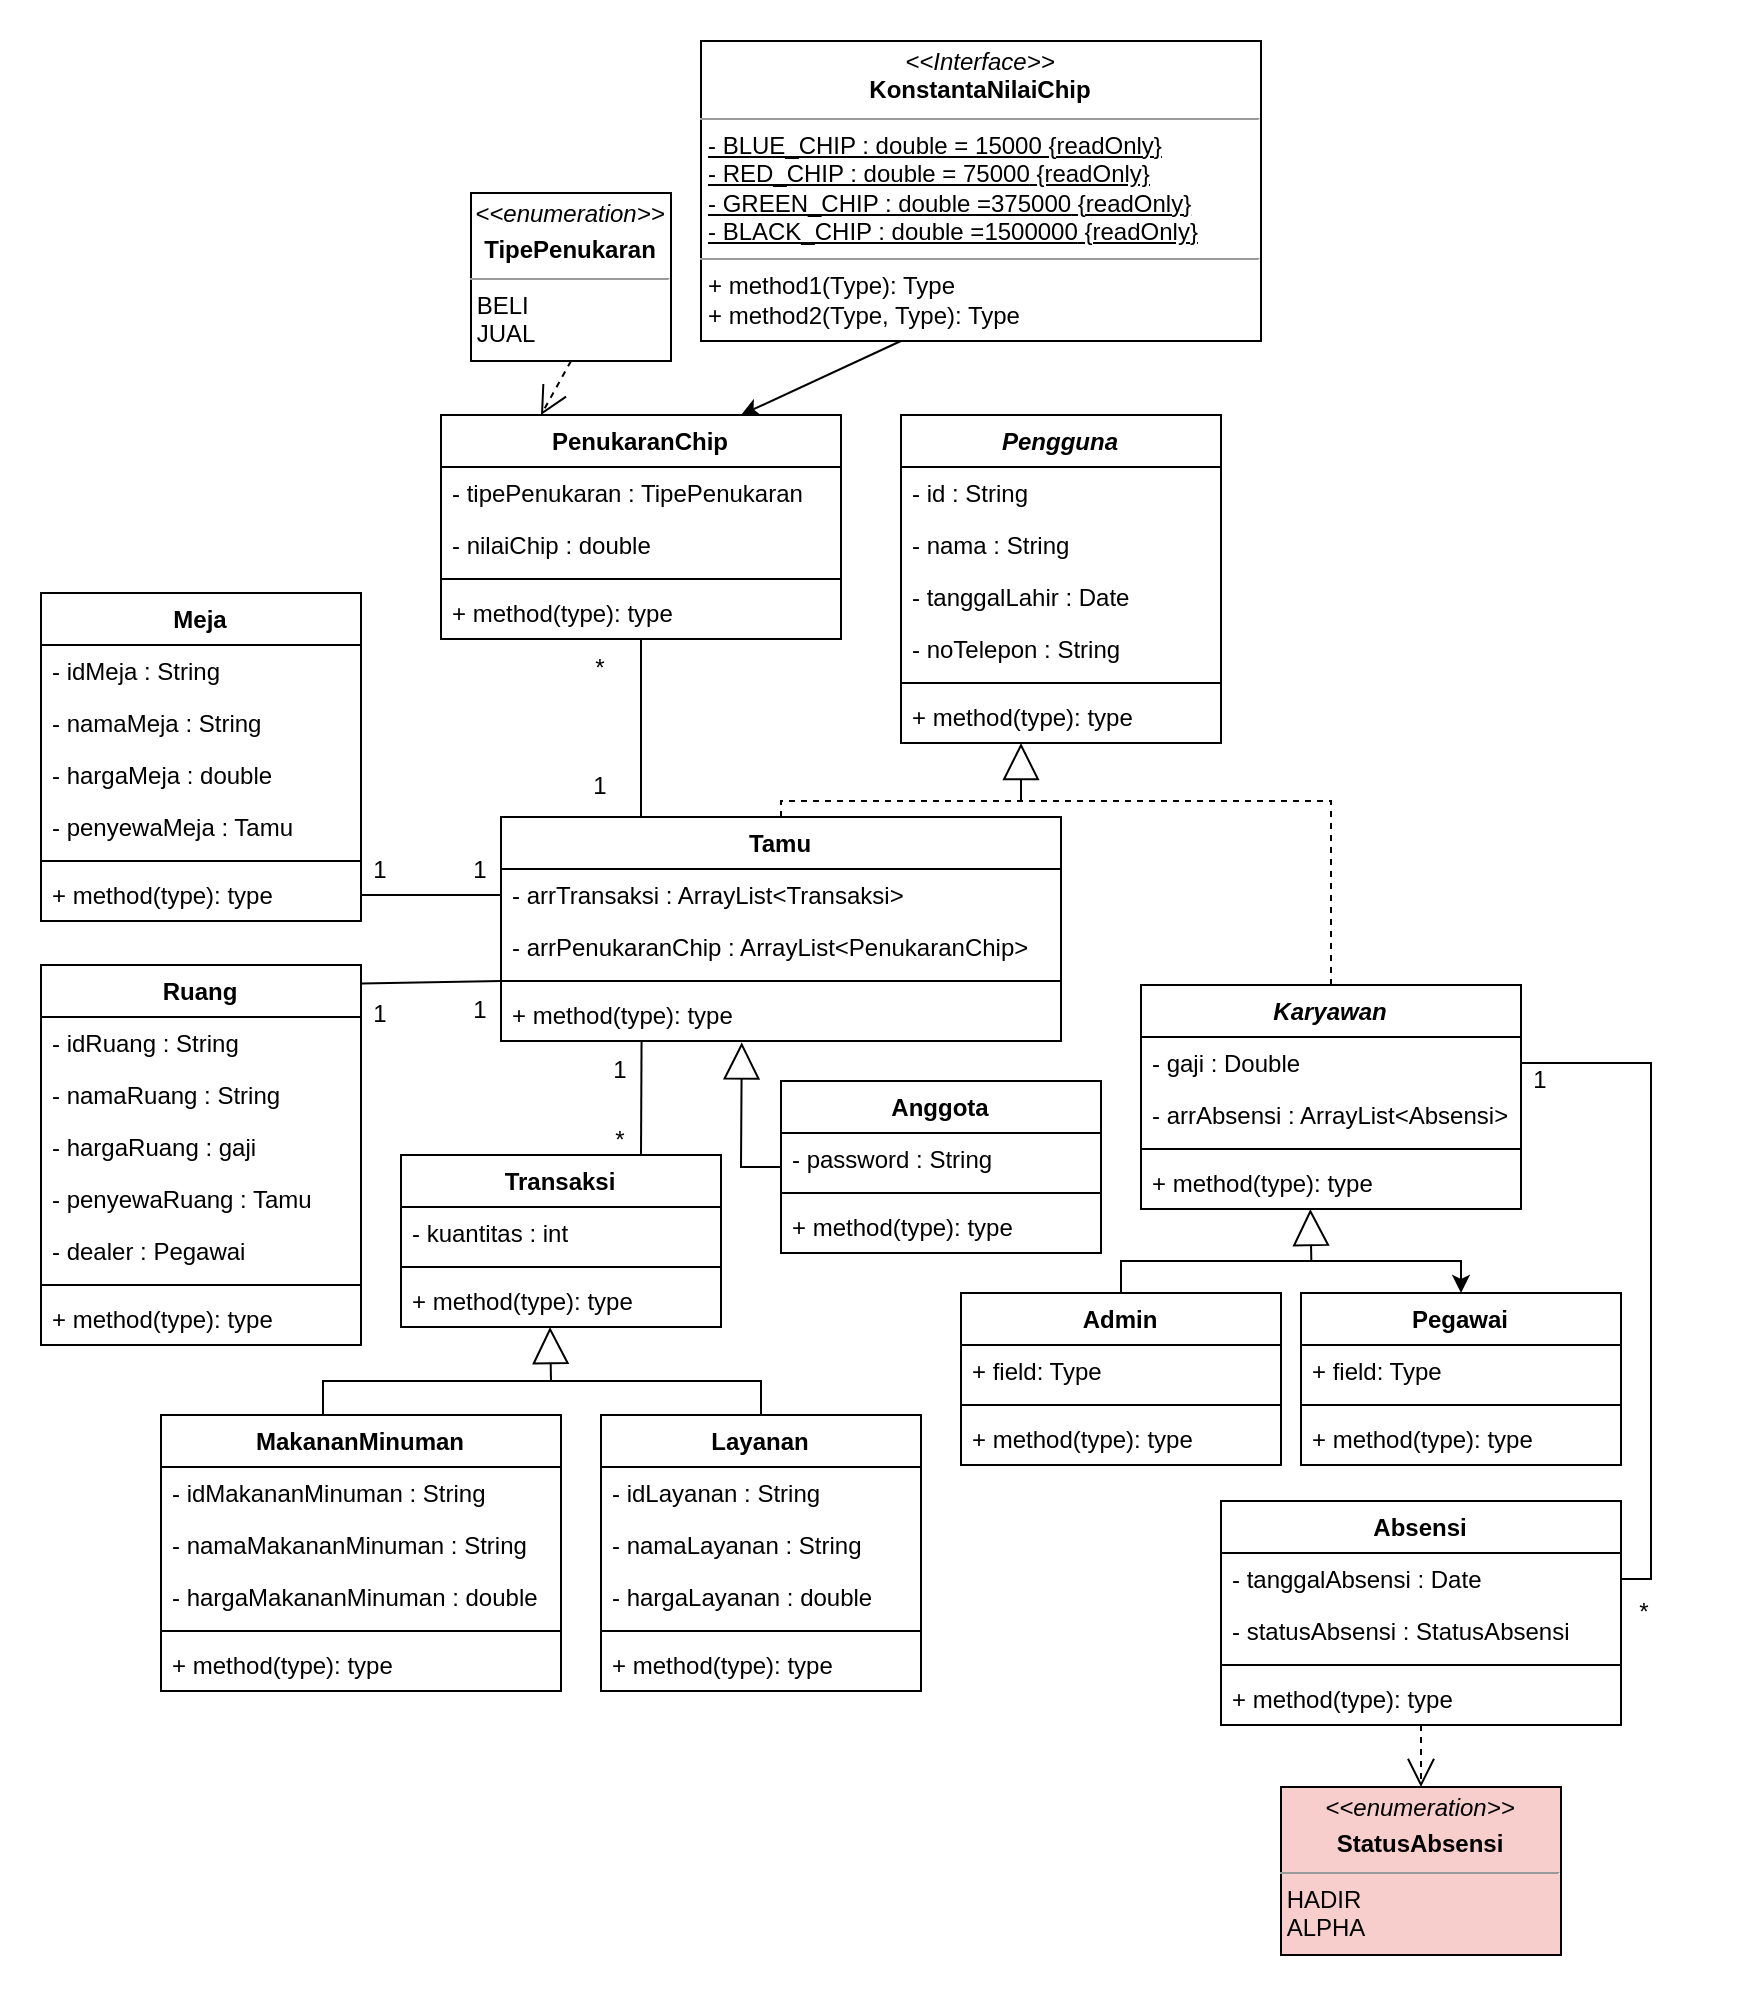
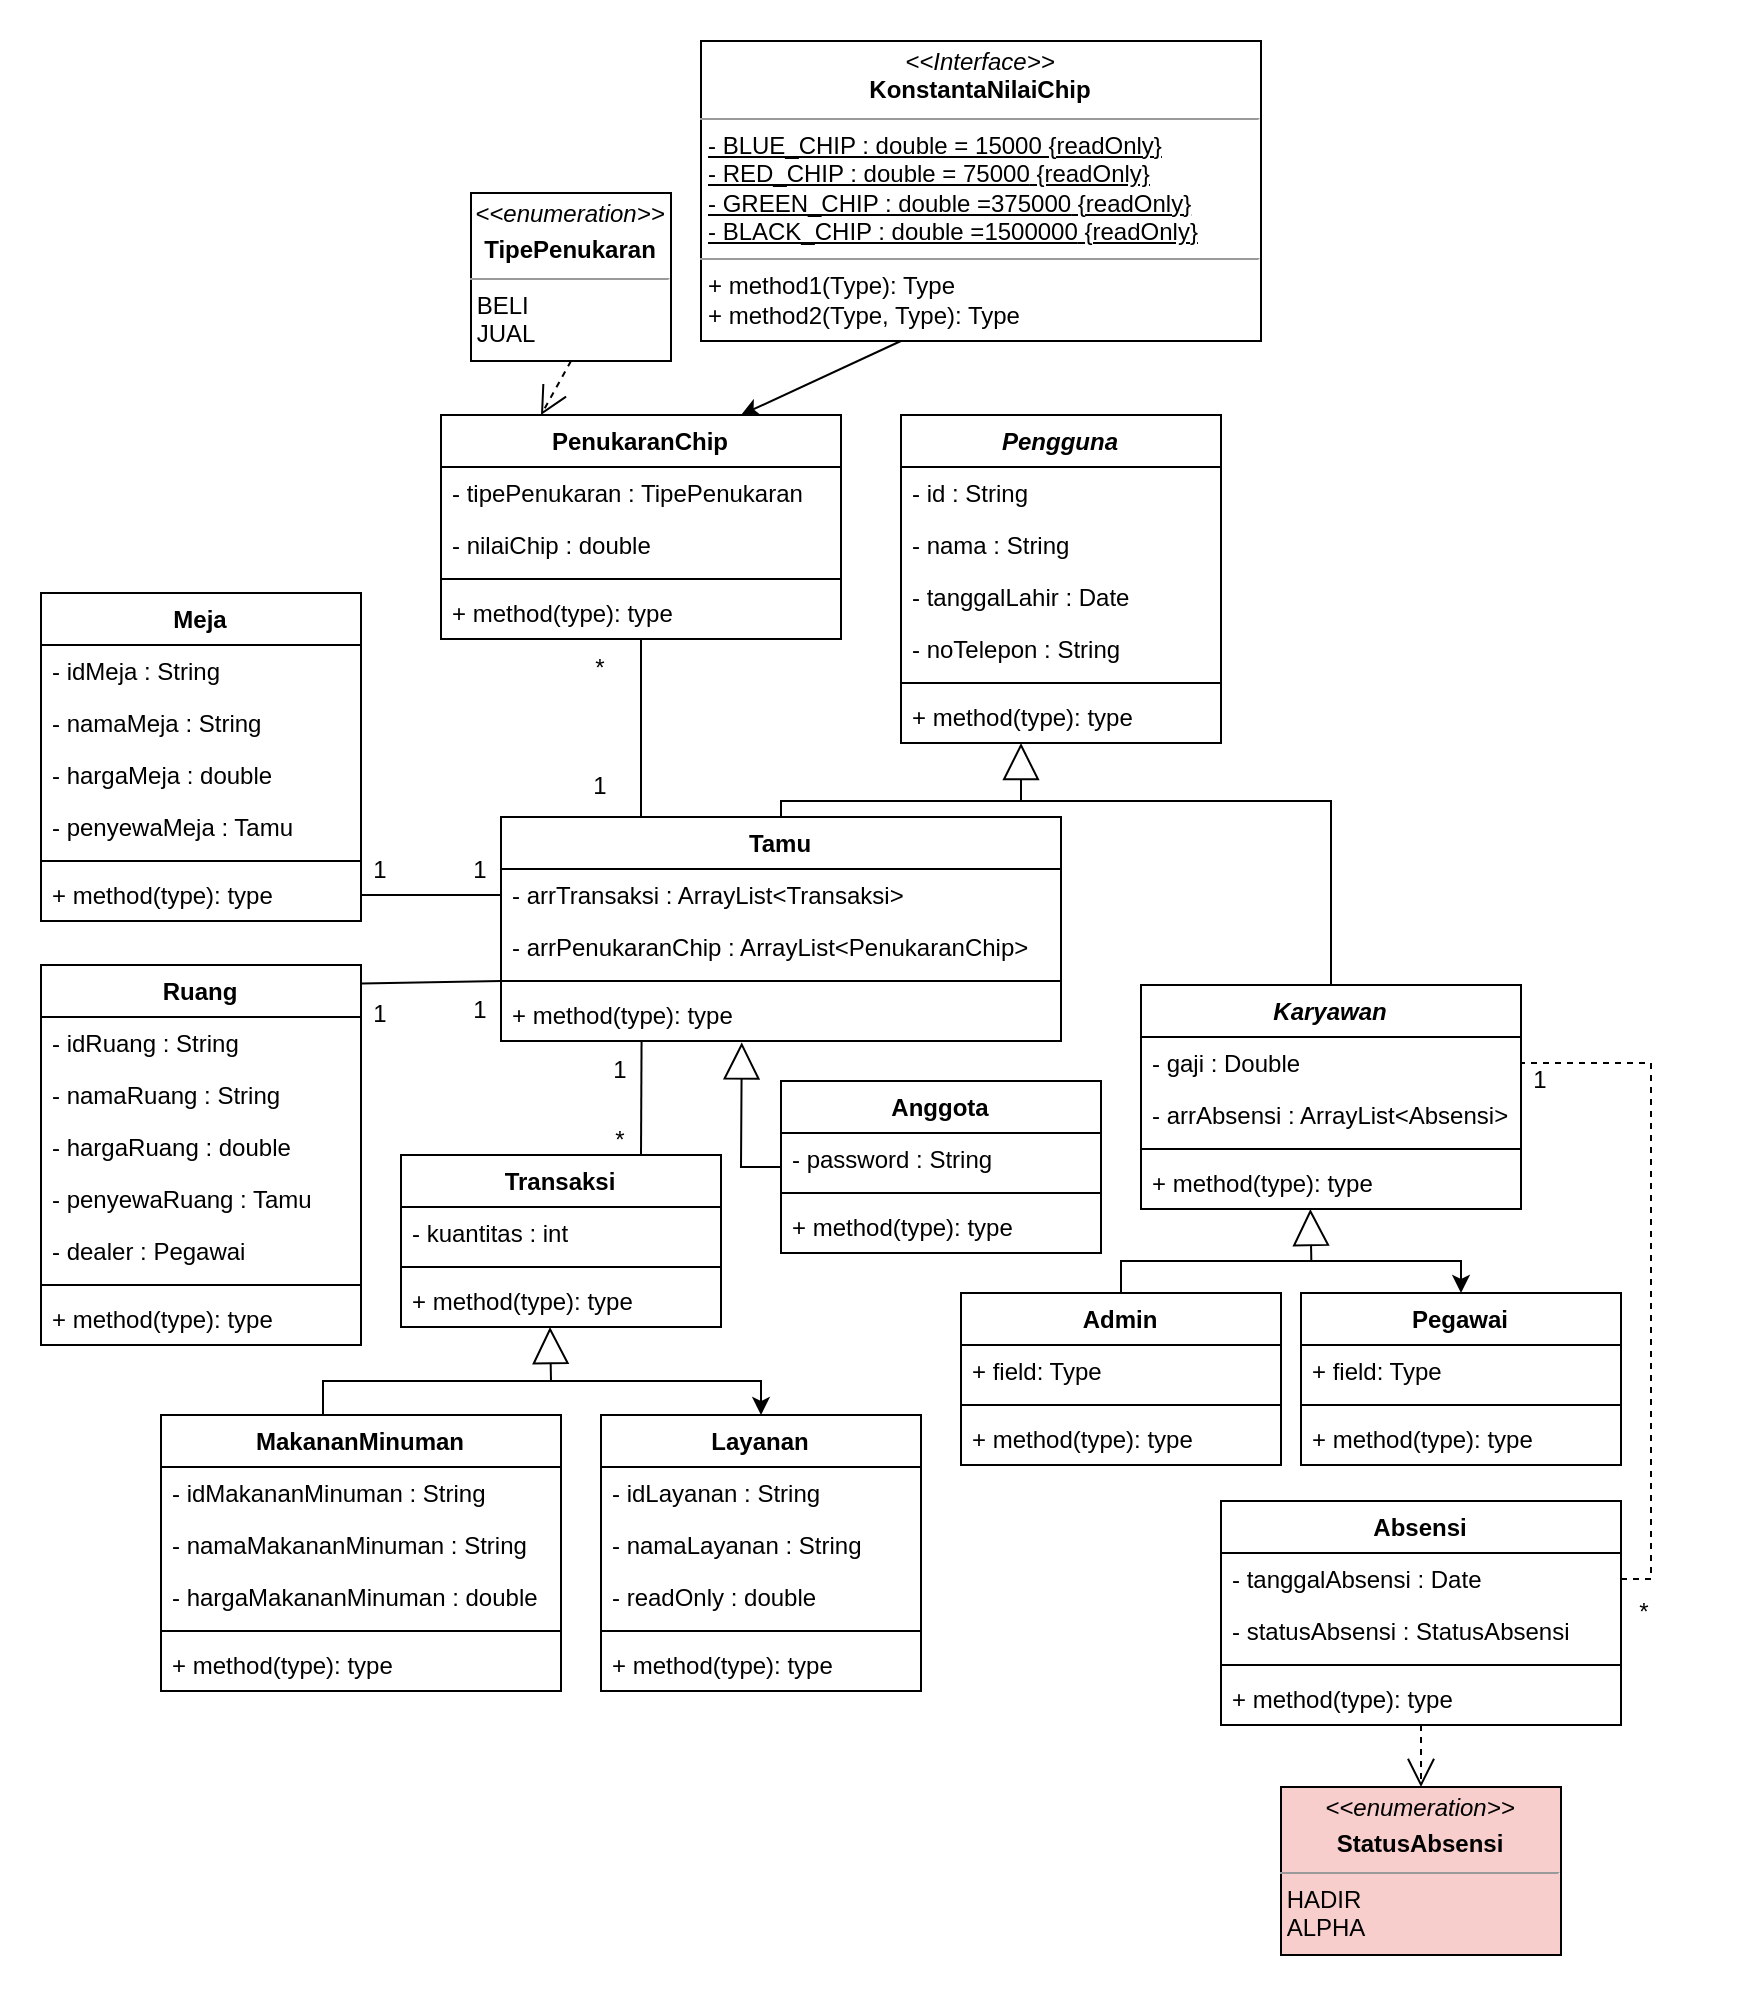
(1141, 801) -> (1141, 801)
(164, 1148) -> (178, 1148)
(1651, 1271) -> (1651, 1271)
(761, 1405) -> (761, 1400)
(751, 1598) -> (721, 1598)
